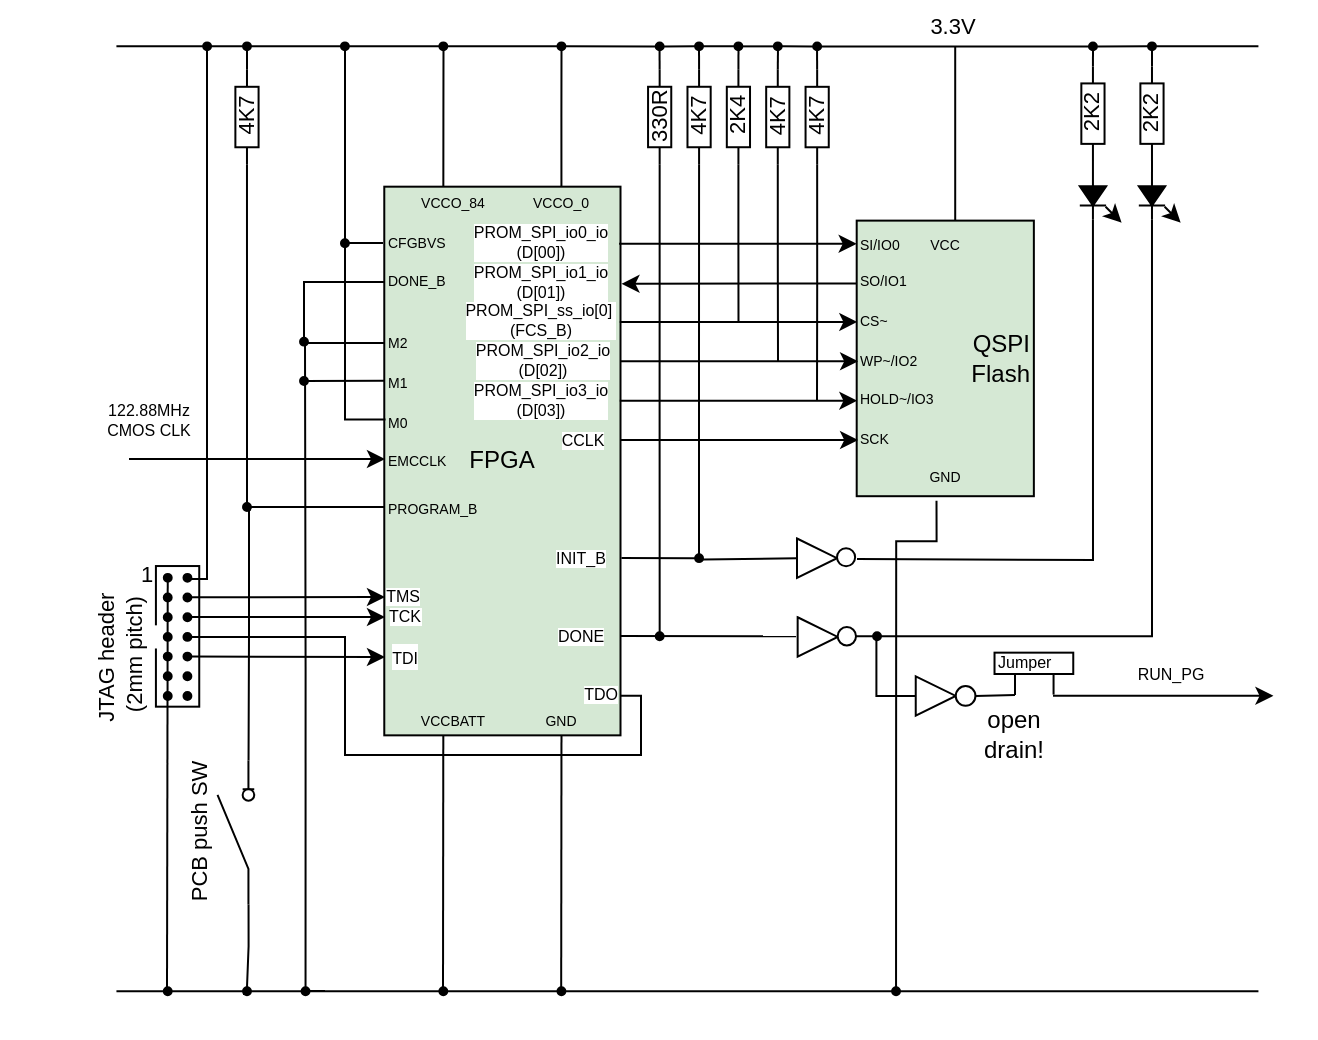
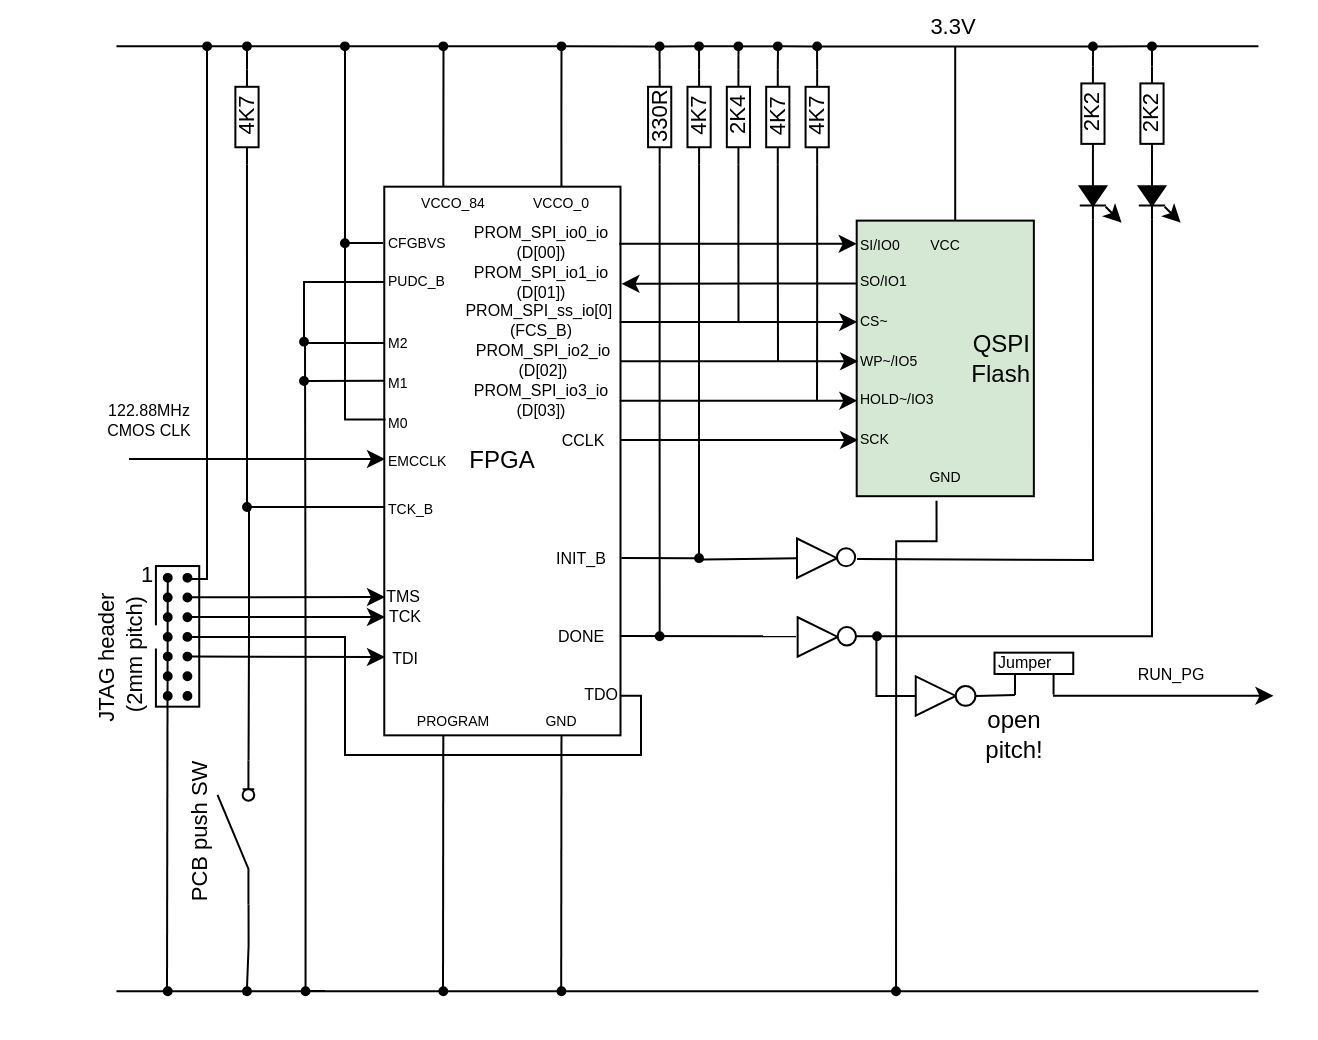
(426, 279) -> (426, 279)
(904, 359) -> (904, 359)
(502, 461) -> (502, 461)
(444, 507) -> (420, 507)
(454, 719) -> (454, 719)
(1015, 735) -> (1015, 735)
